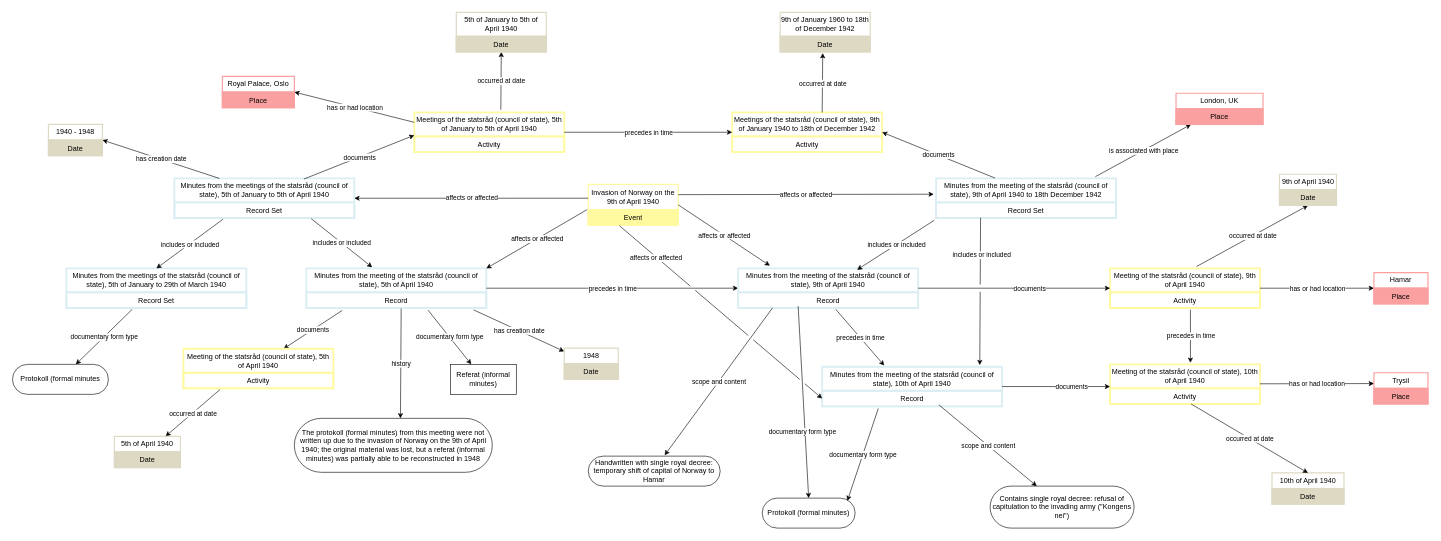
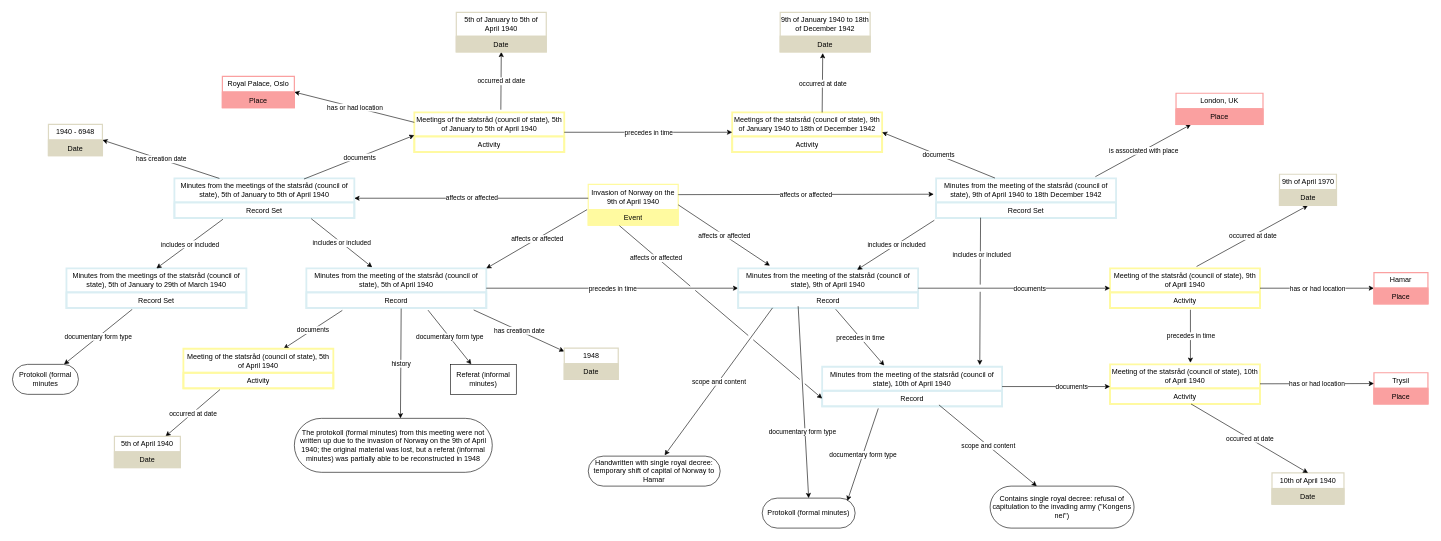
(825, 24) -> (825, 24)
(75, 132) -> (75, 132)
(1309, 182) -> (1309, 182)
(60, 380) -> (45, 380)
